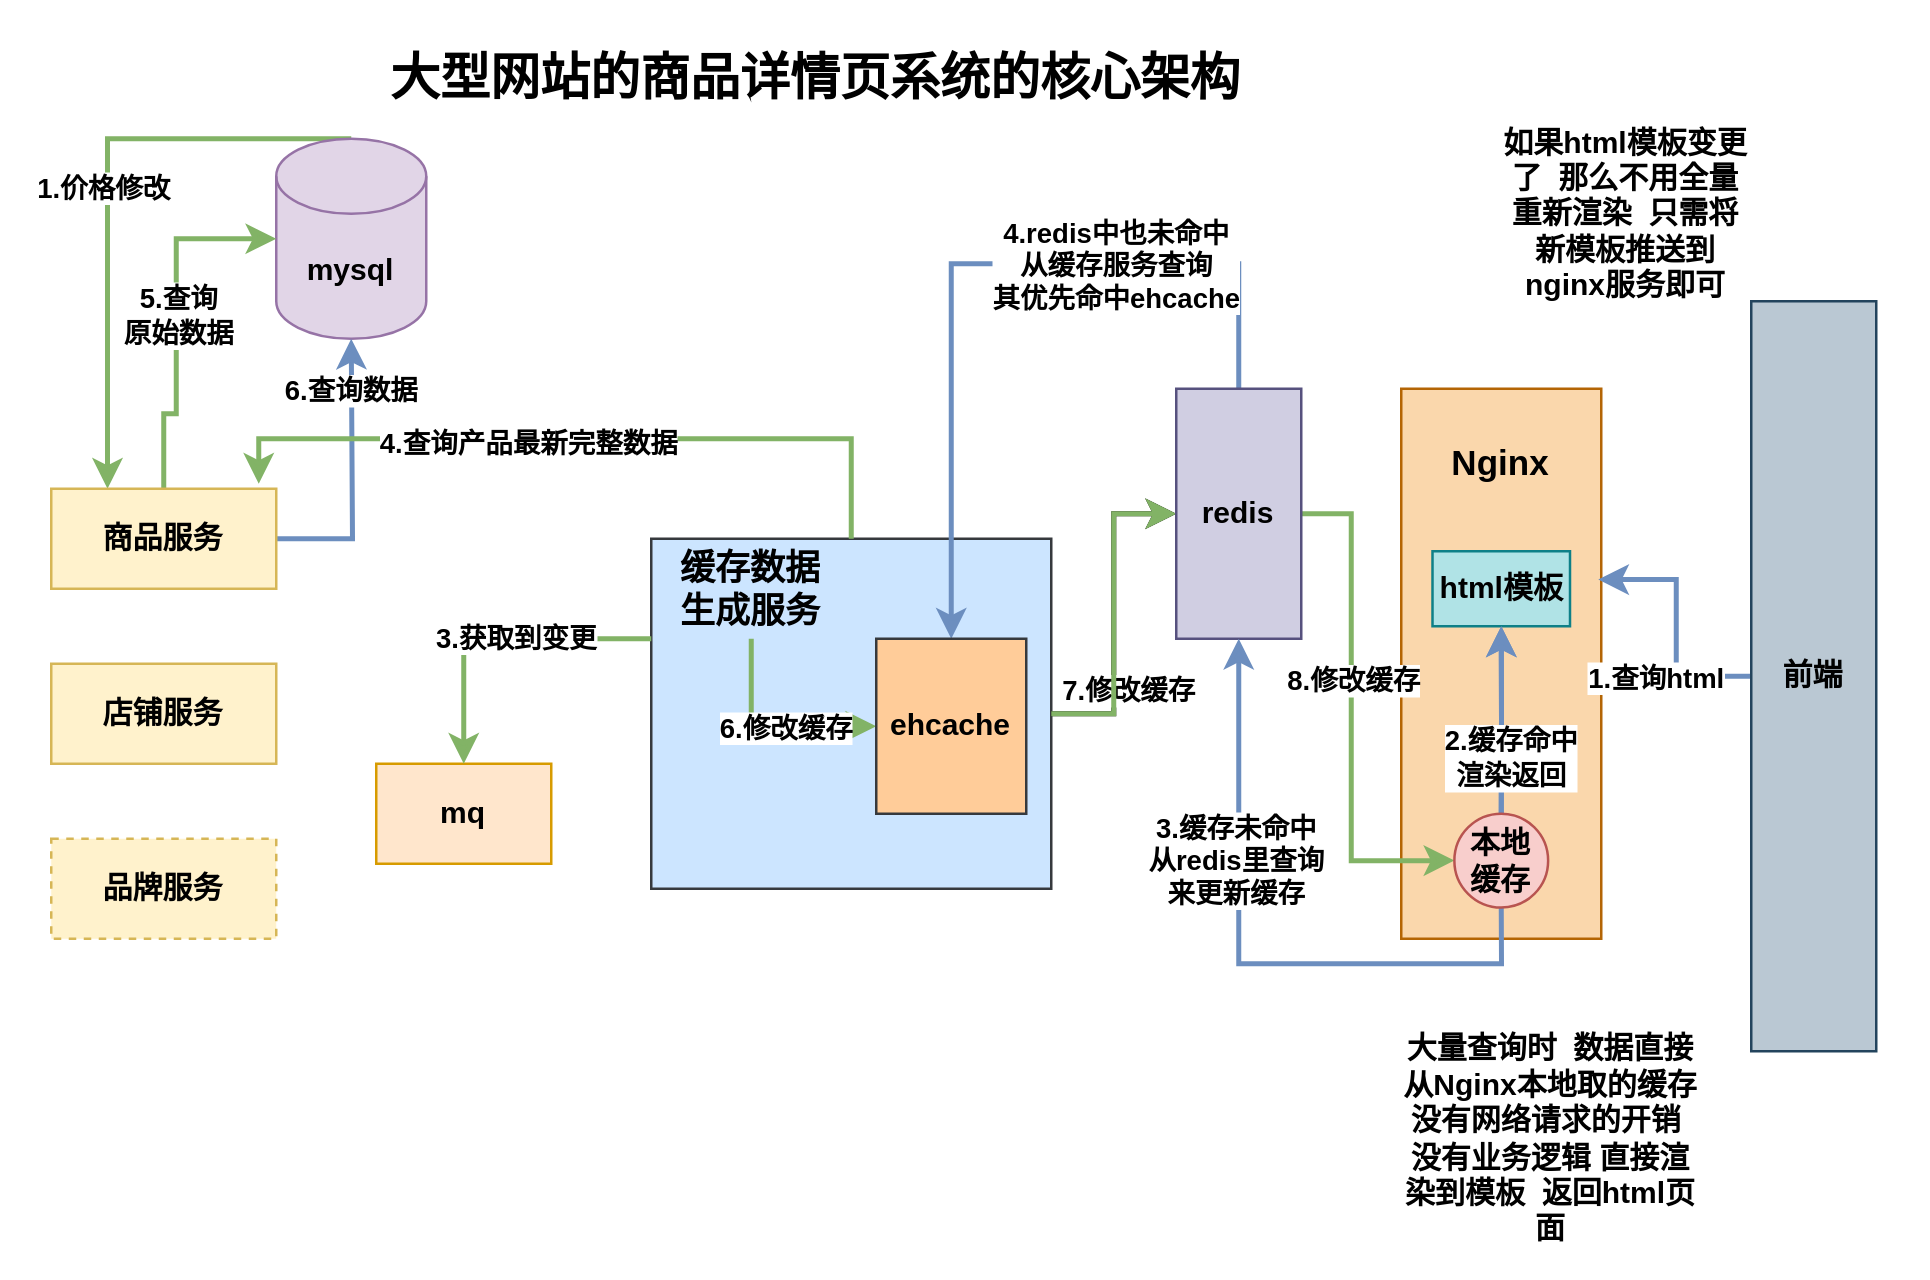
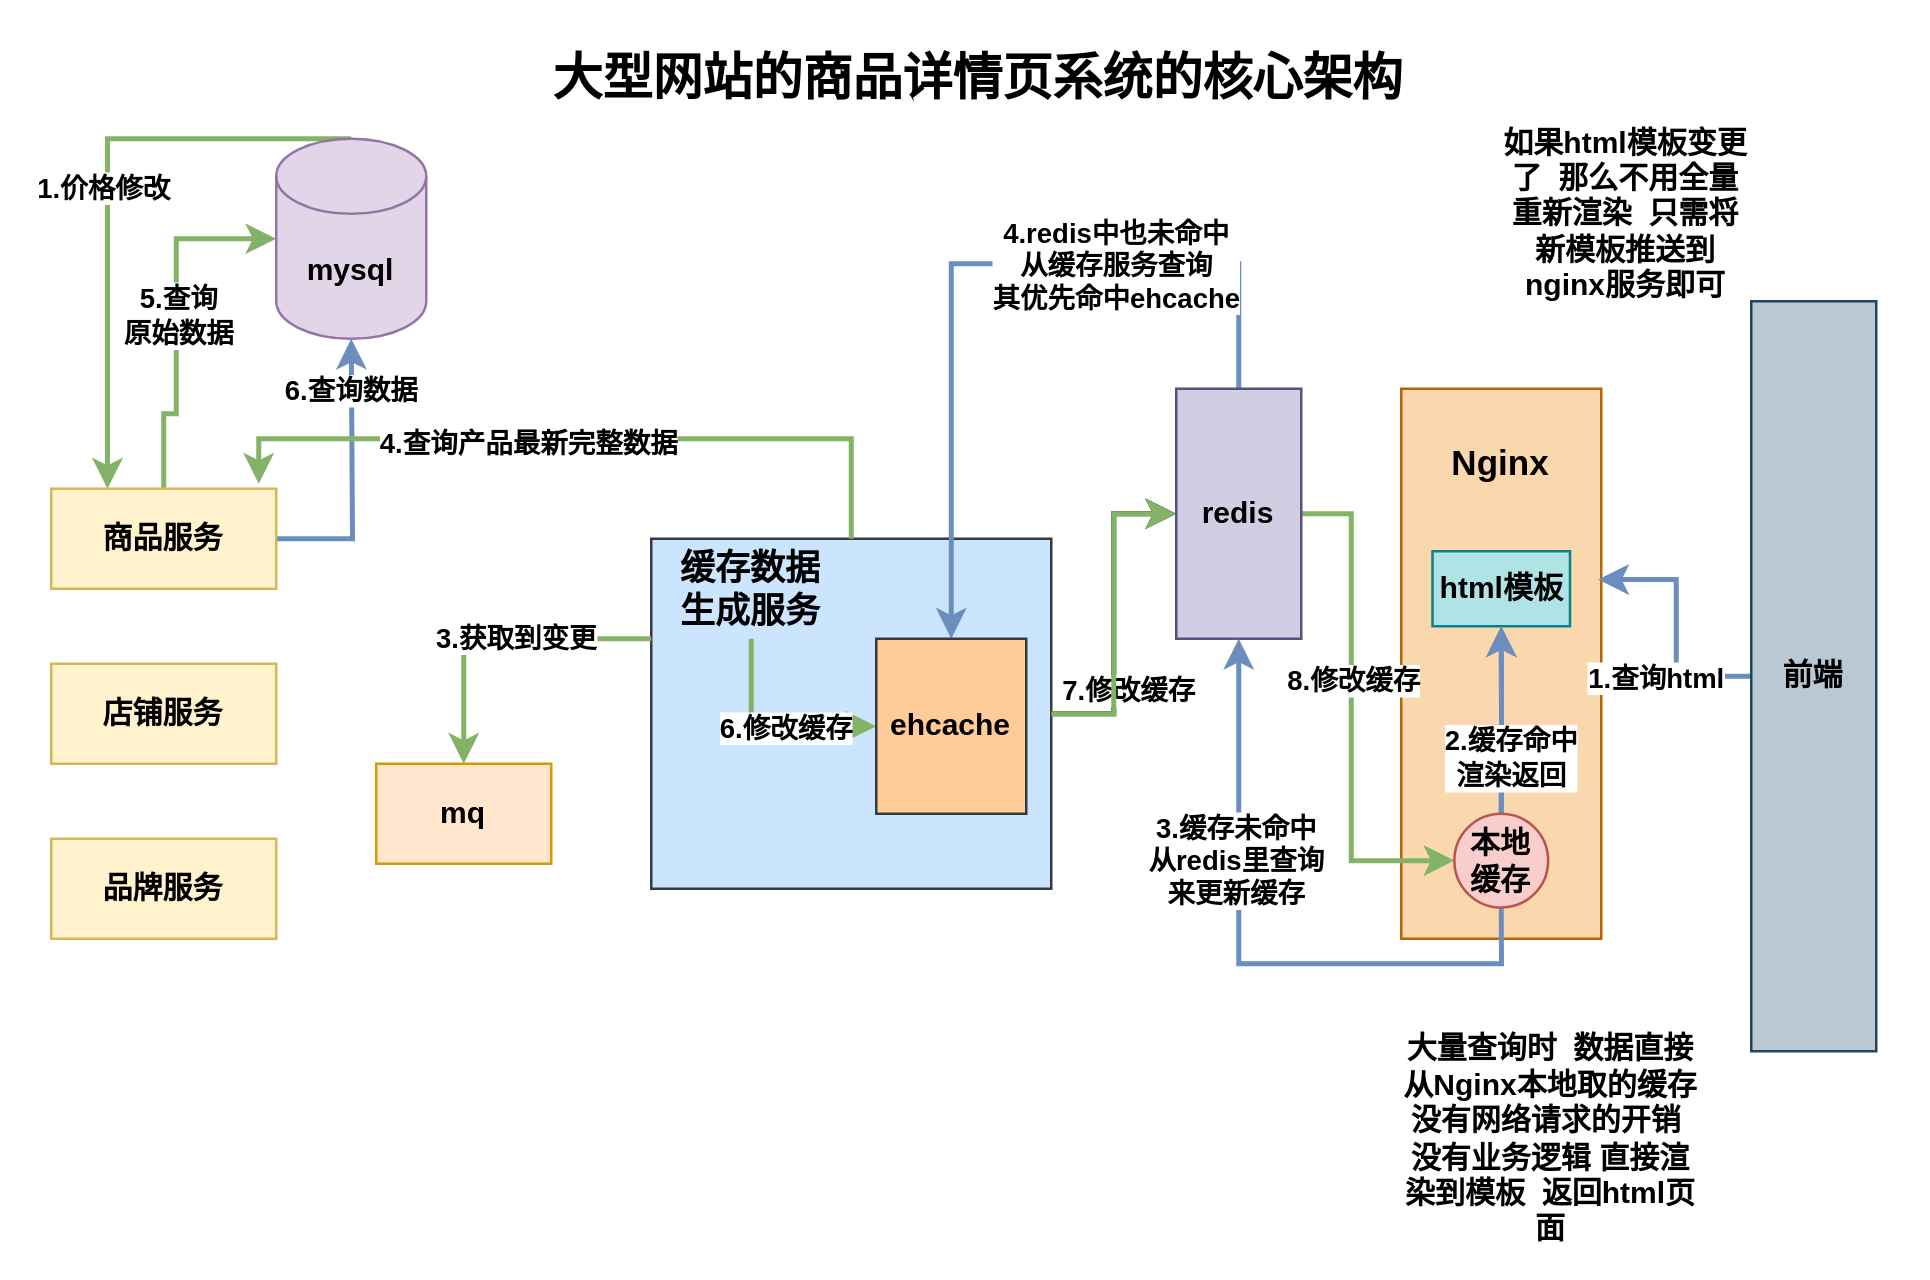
(816, 76) -> (979, 76)
(164, 889) -> (164, 889)
